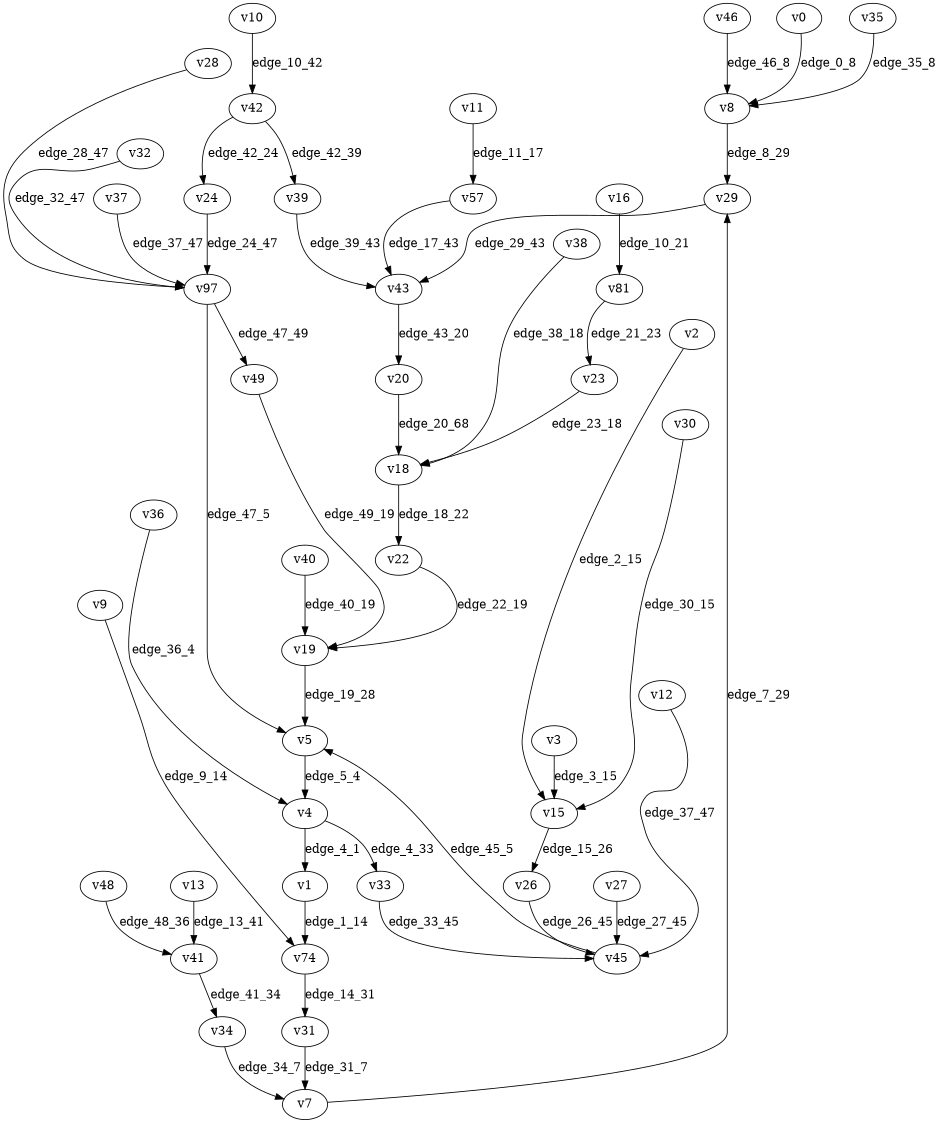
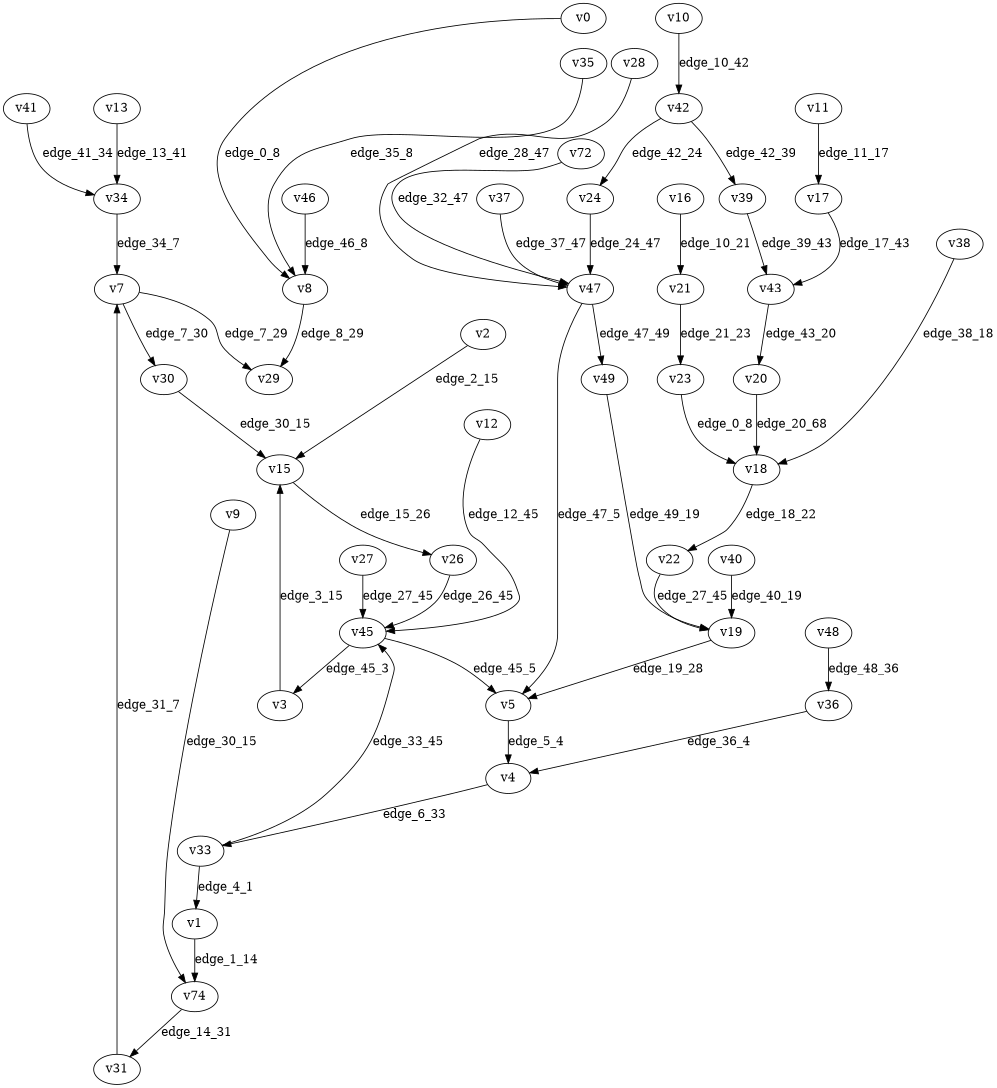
(140, 154) -> (581, 154)
(473, 199) -> (819, 199)
(553, 216) -> none
(207, 289) -> (590, 289)
(619, 289) -> (681, 289)
none -> (136, 332)
(587, 425) -> (725, 425)
(493, 605) -> (693, 597)
none -> (325, 667)
(196, 777) -> (222, 742)
(680, 814) -> (504, 515)
(305, 846) -> (198, 883)
(403, 850) -> (415, 815)
(194, 918) -> (117, 149)
(127, 935) -> (829, 665)
